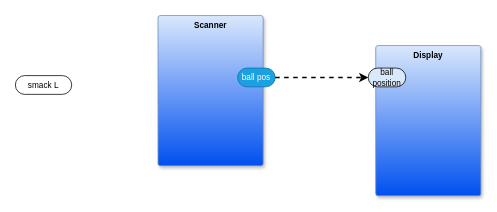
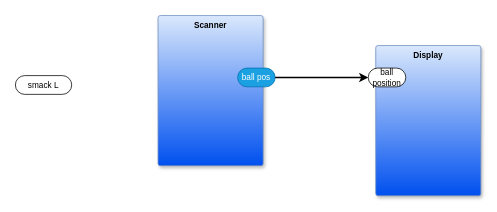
(317, 77) -> (317, 77)
(387, 77) -> (387, 77)
